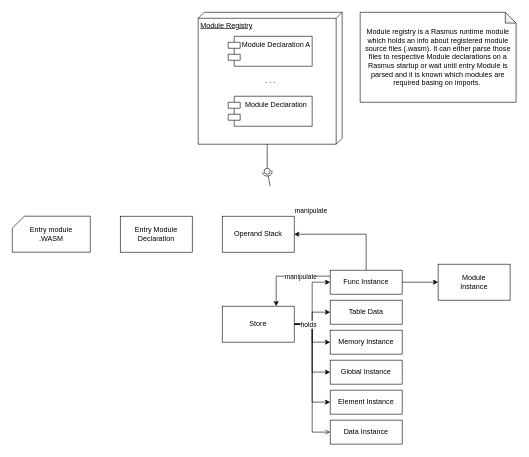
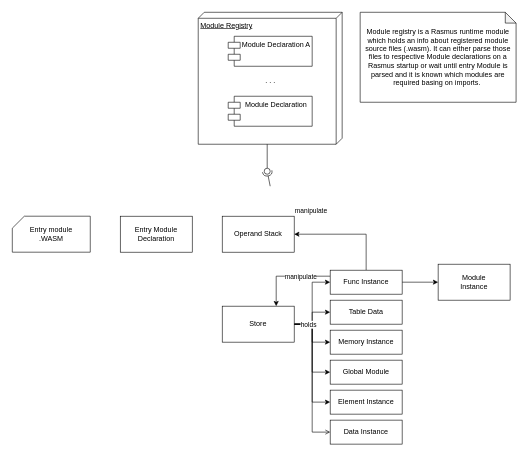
(366, 372) -> (366, 372)
